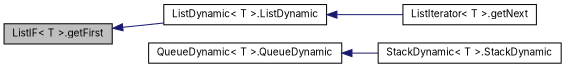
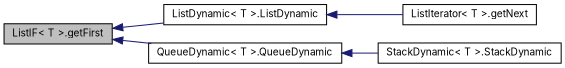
none -> (137, 42)
